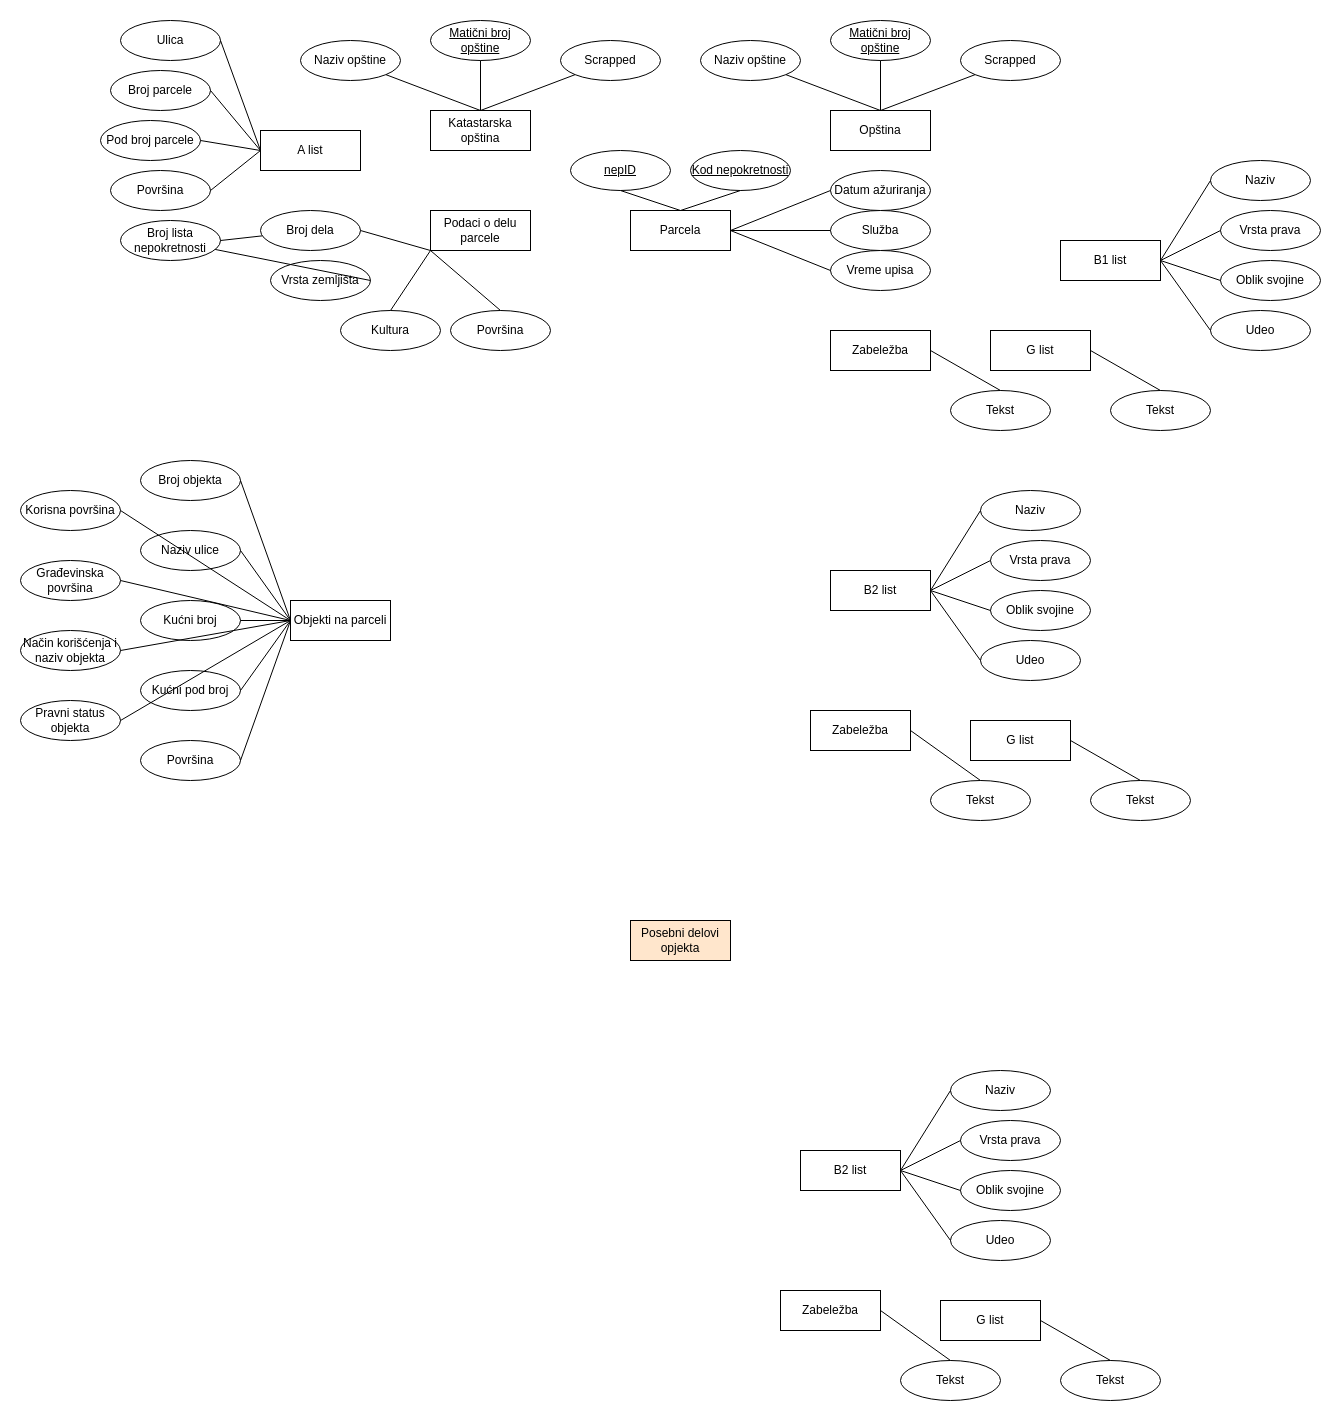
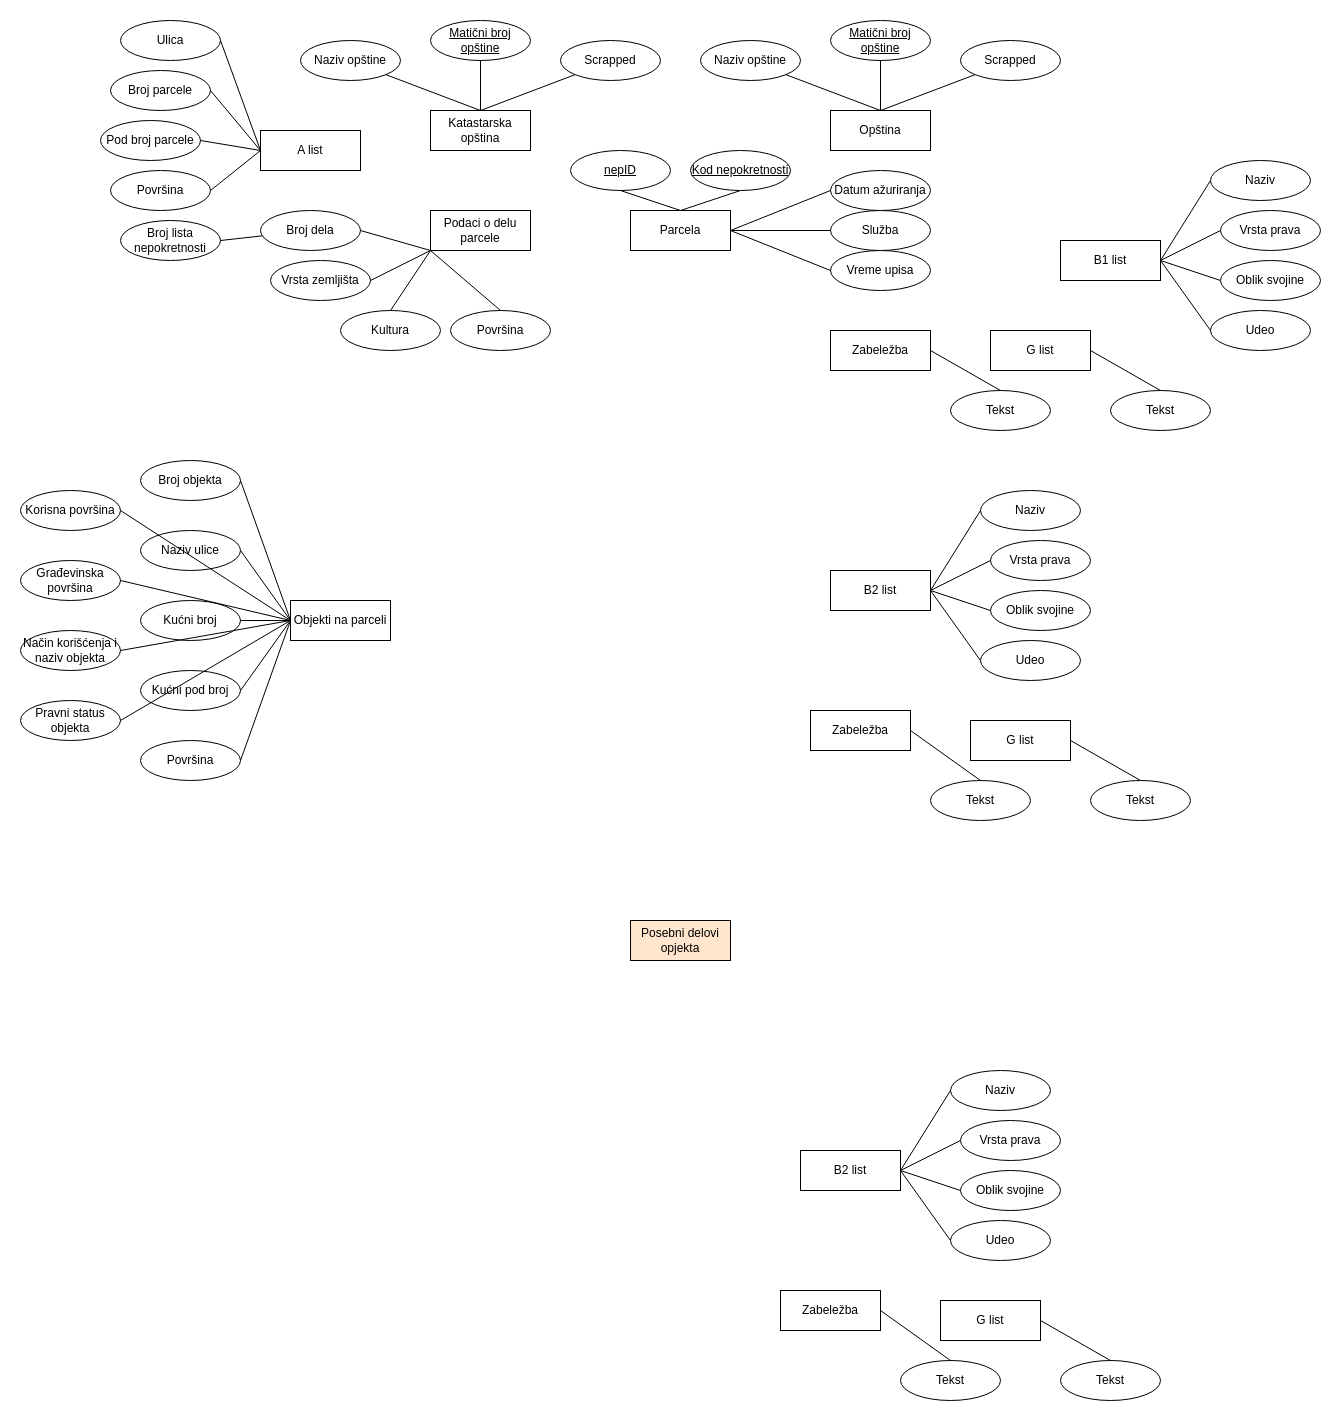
(293, 265) -> (397, 267)
